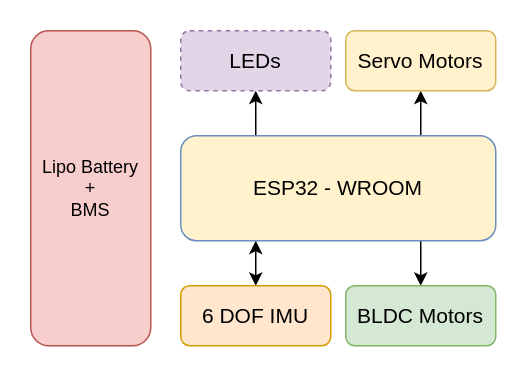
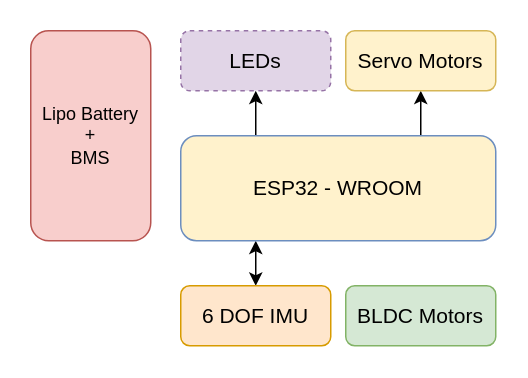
(91, 188) -> (91, 136)
(421, 245) -> none
